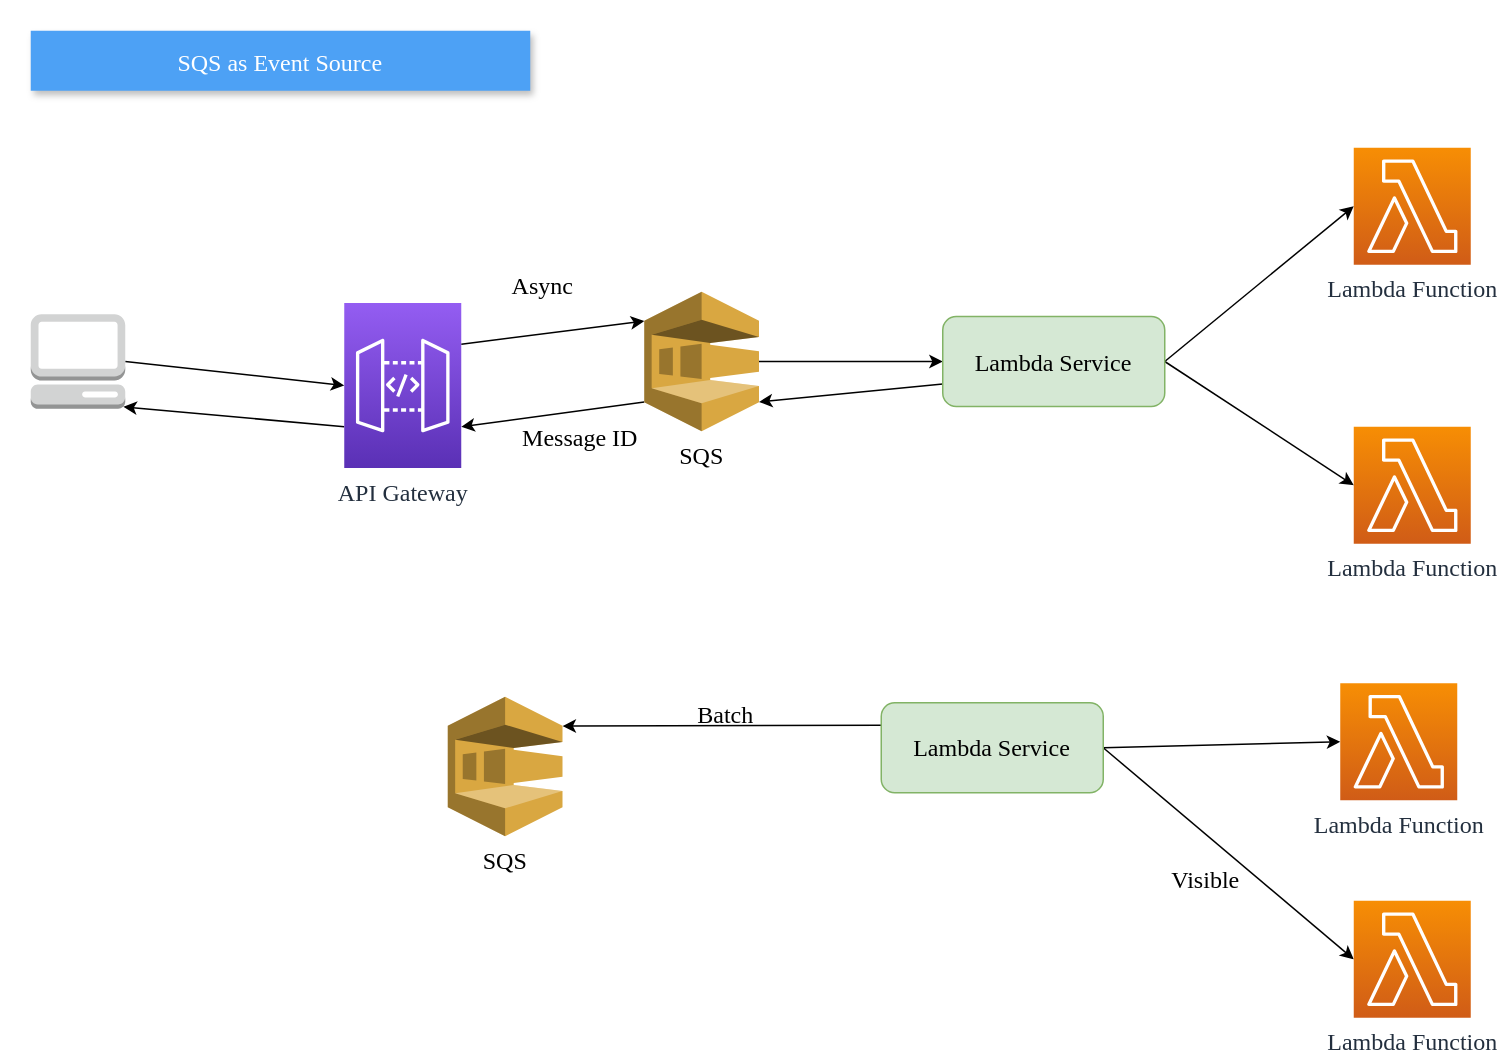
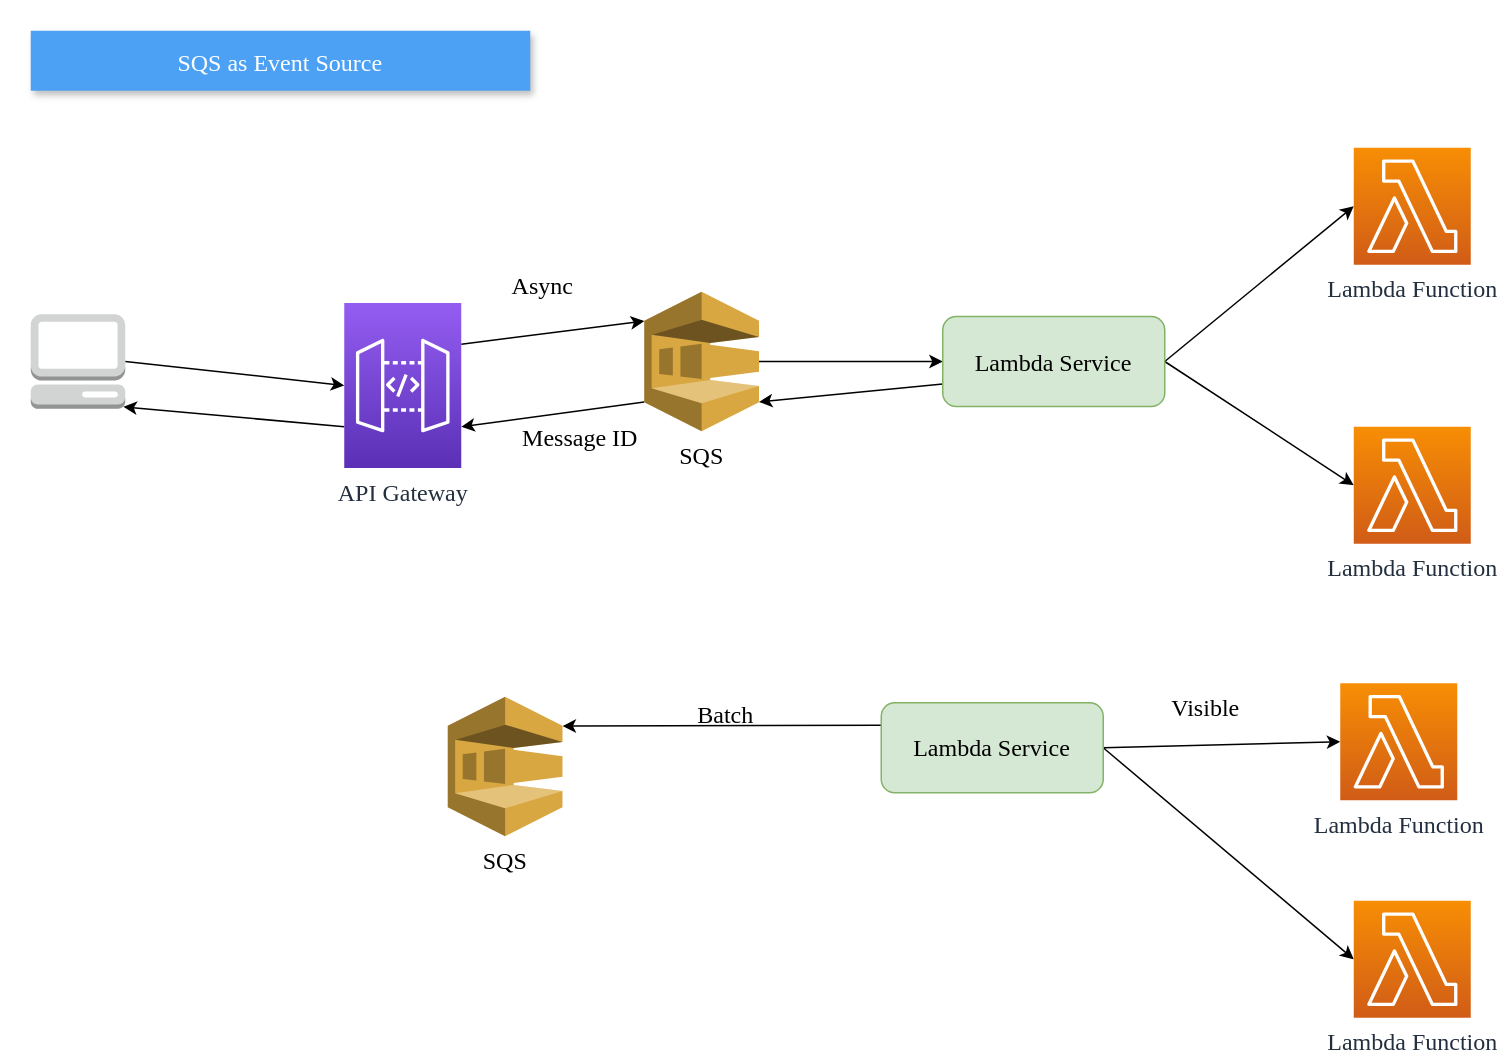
(1205, 879) -> (1205, 707)
